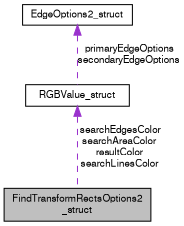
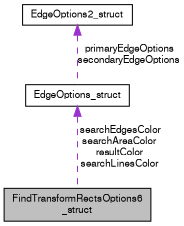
(77, 95) -> (77, 95)
(77, 205) -> (77, 205)
